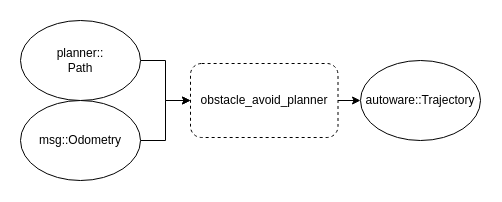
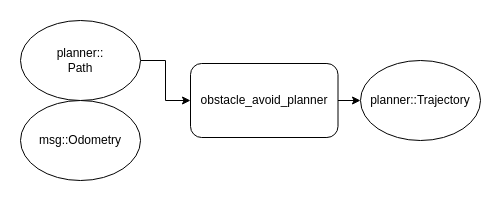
(264, 101) -> (264, 101)
(421, 101) -> (421, 101)
(166, 134) -> none
